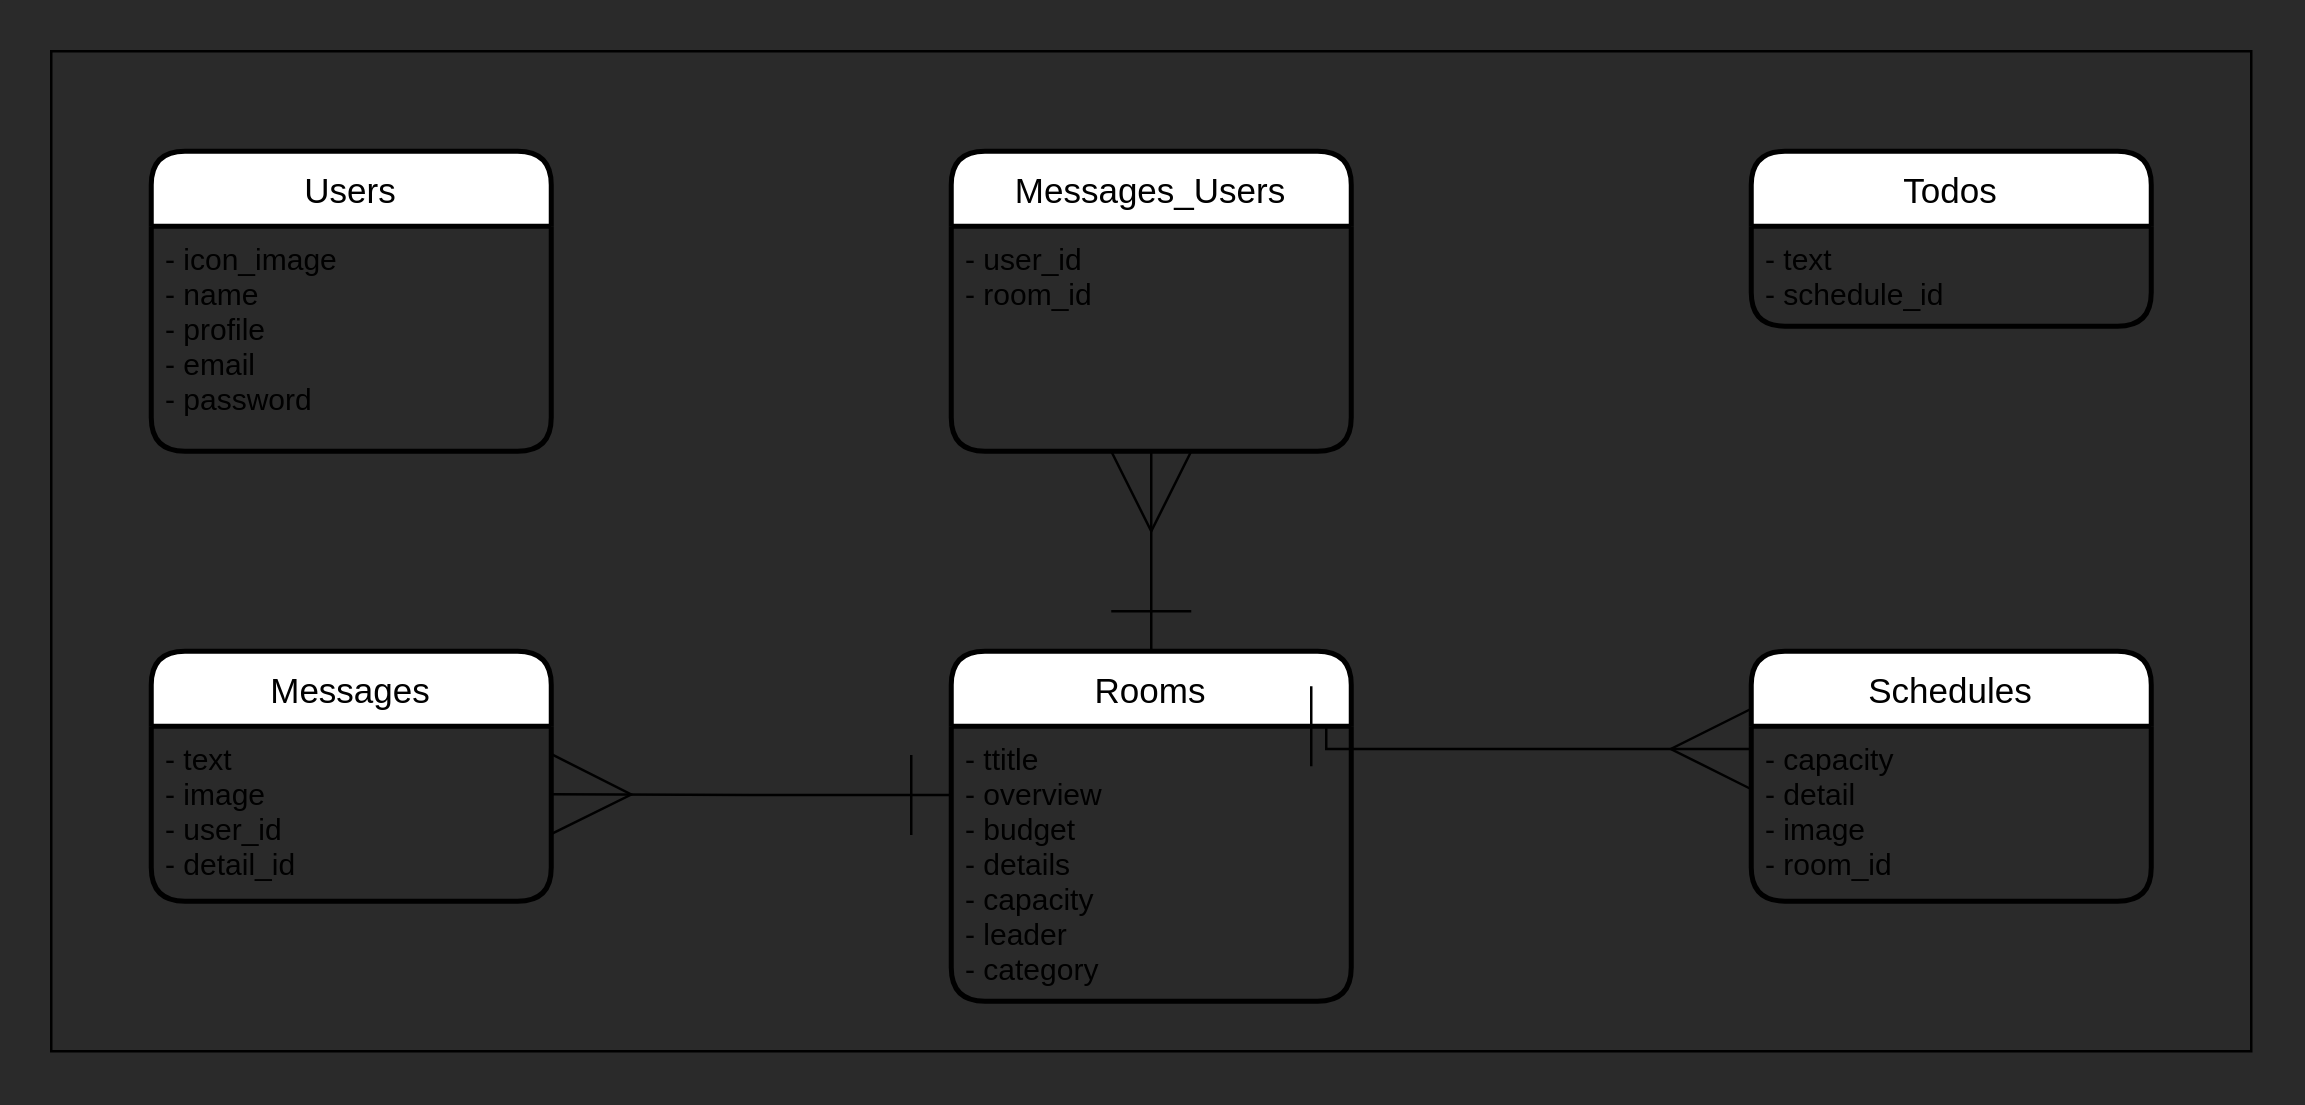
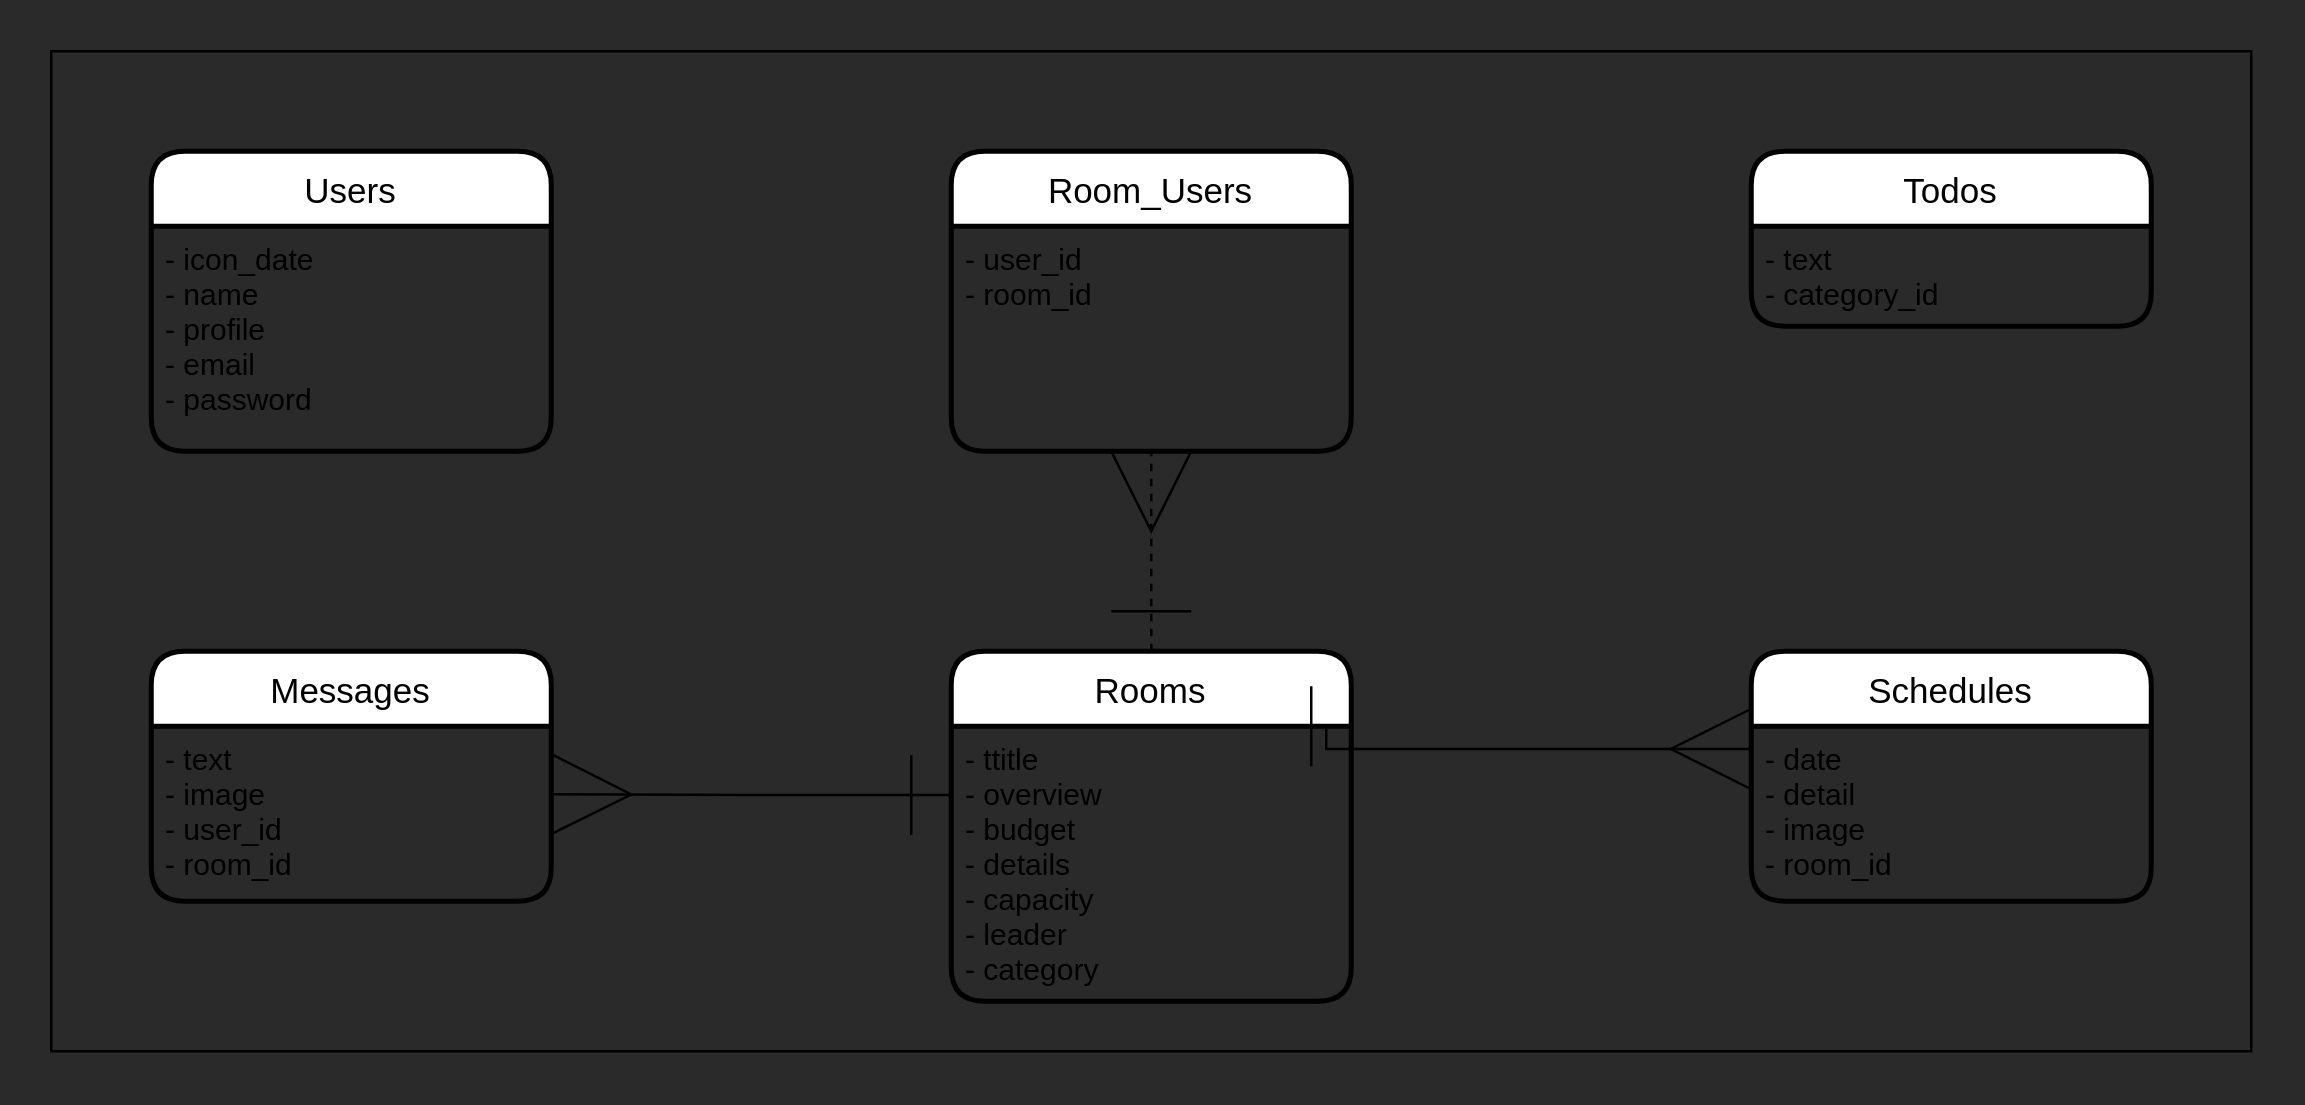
(1150, 191) -> (1150, 191)
(254, 260) -> (250, 260)
(1812, 260) -> (1812, 260)
(1151, 551) -> (1151, 551)
(212, 760) -> (212, 760)
(1841, 760) -> (1812, 760)
